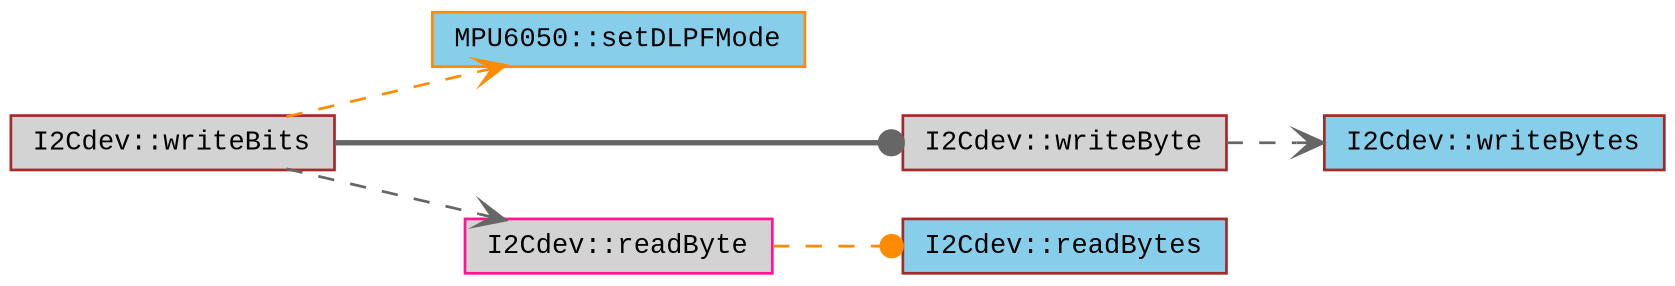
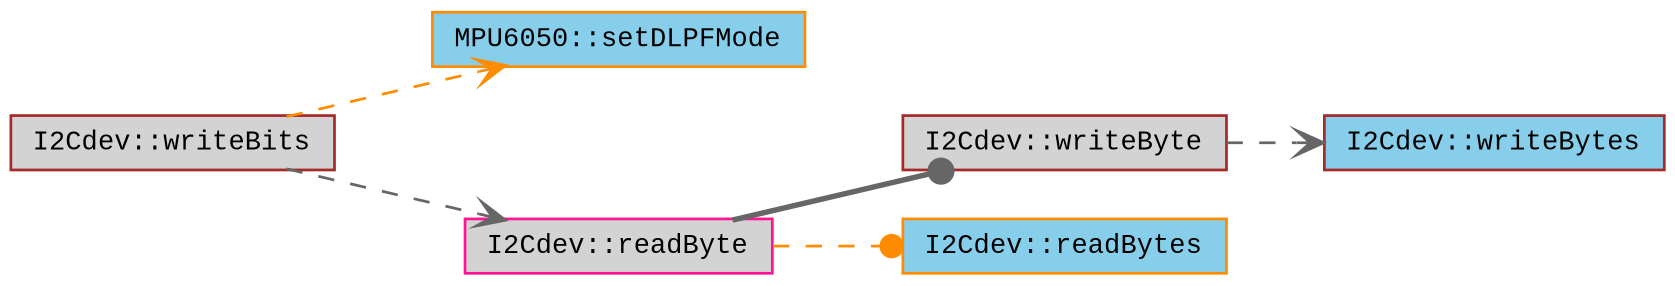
(607, 143) -> (831, 197)
(1065, 246) -> (1065, 246)
